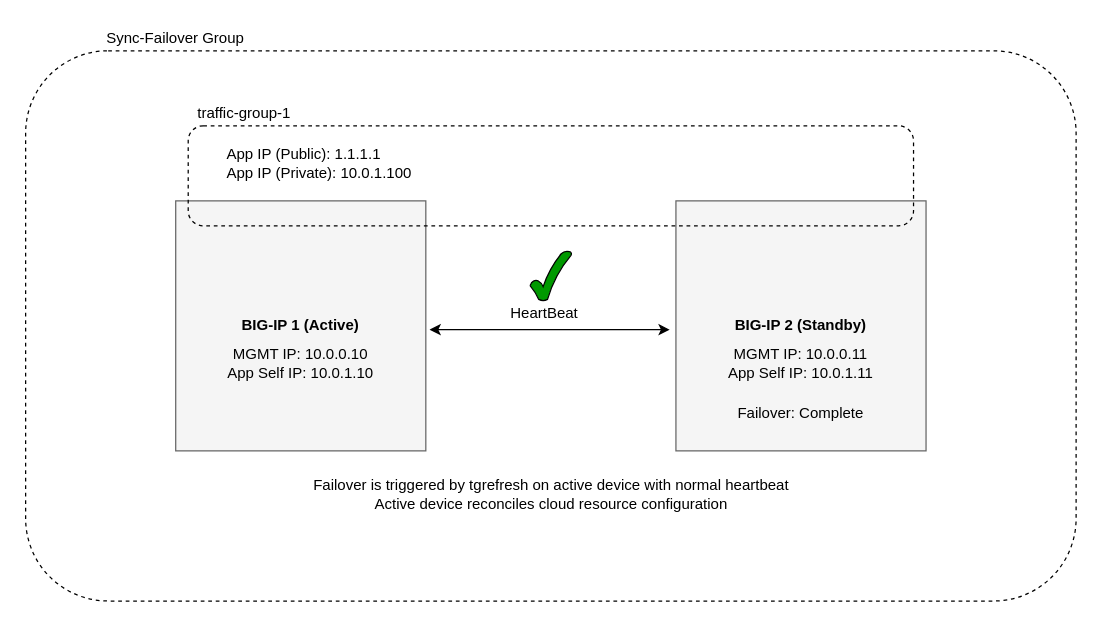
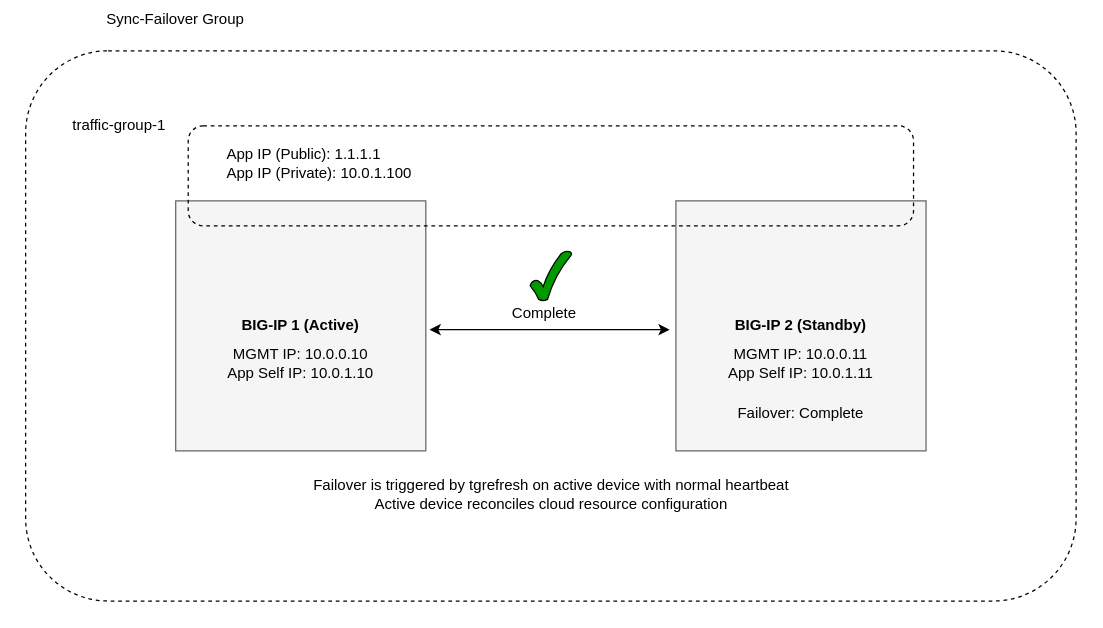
(176, 38) -> (176, 19)
(244, 113) -> (119, 126)
(544, 313) -> (544, 313)
